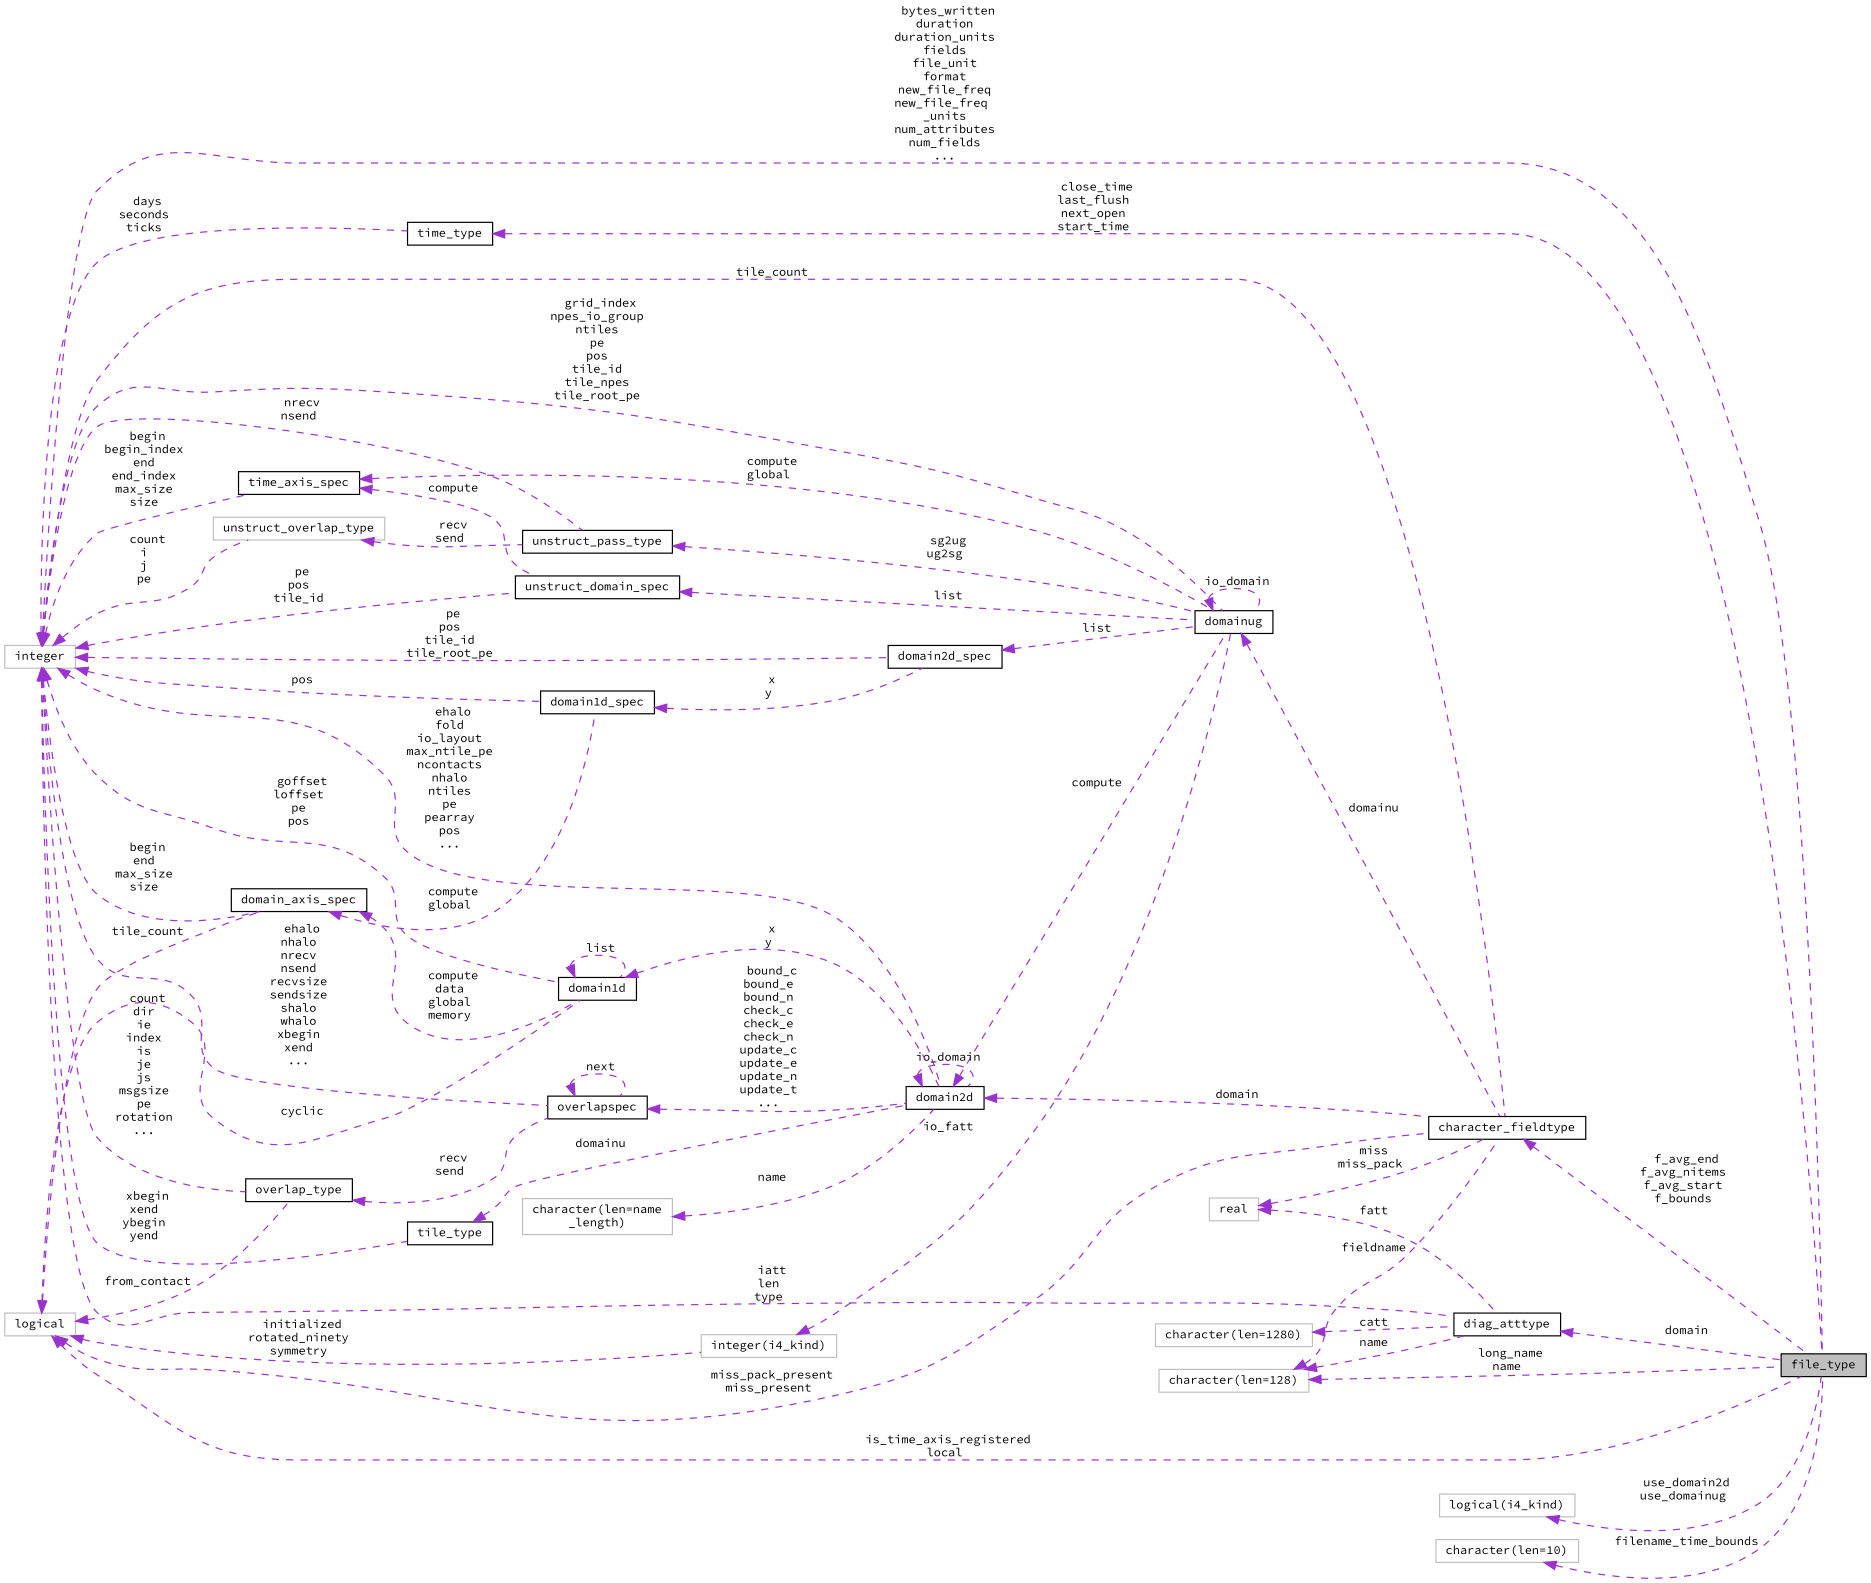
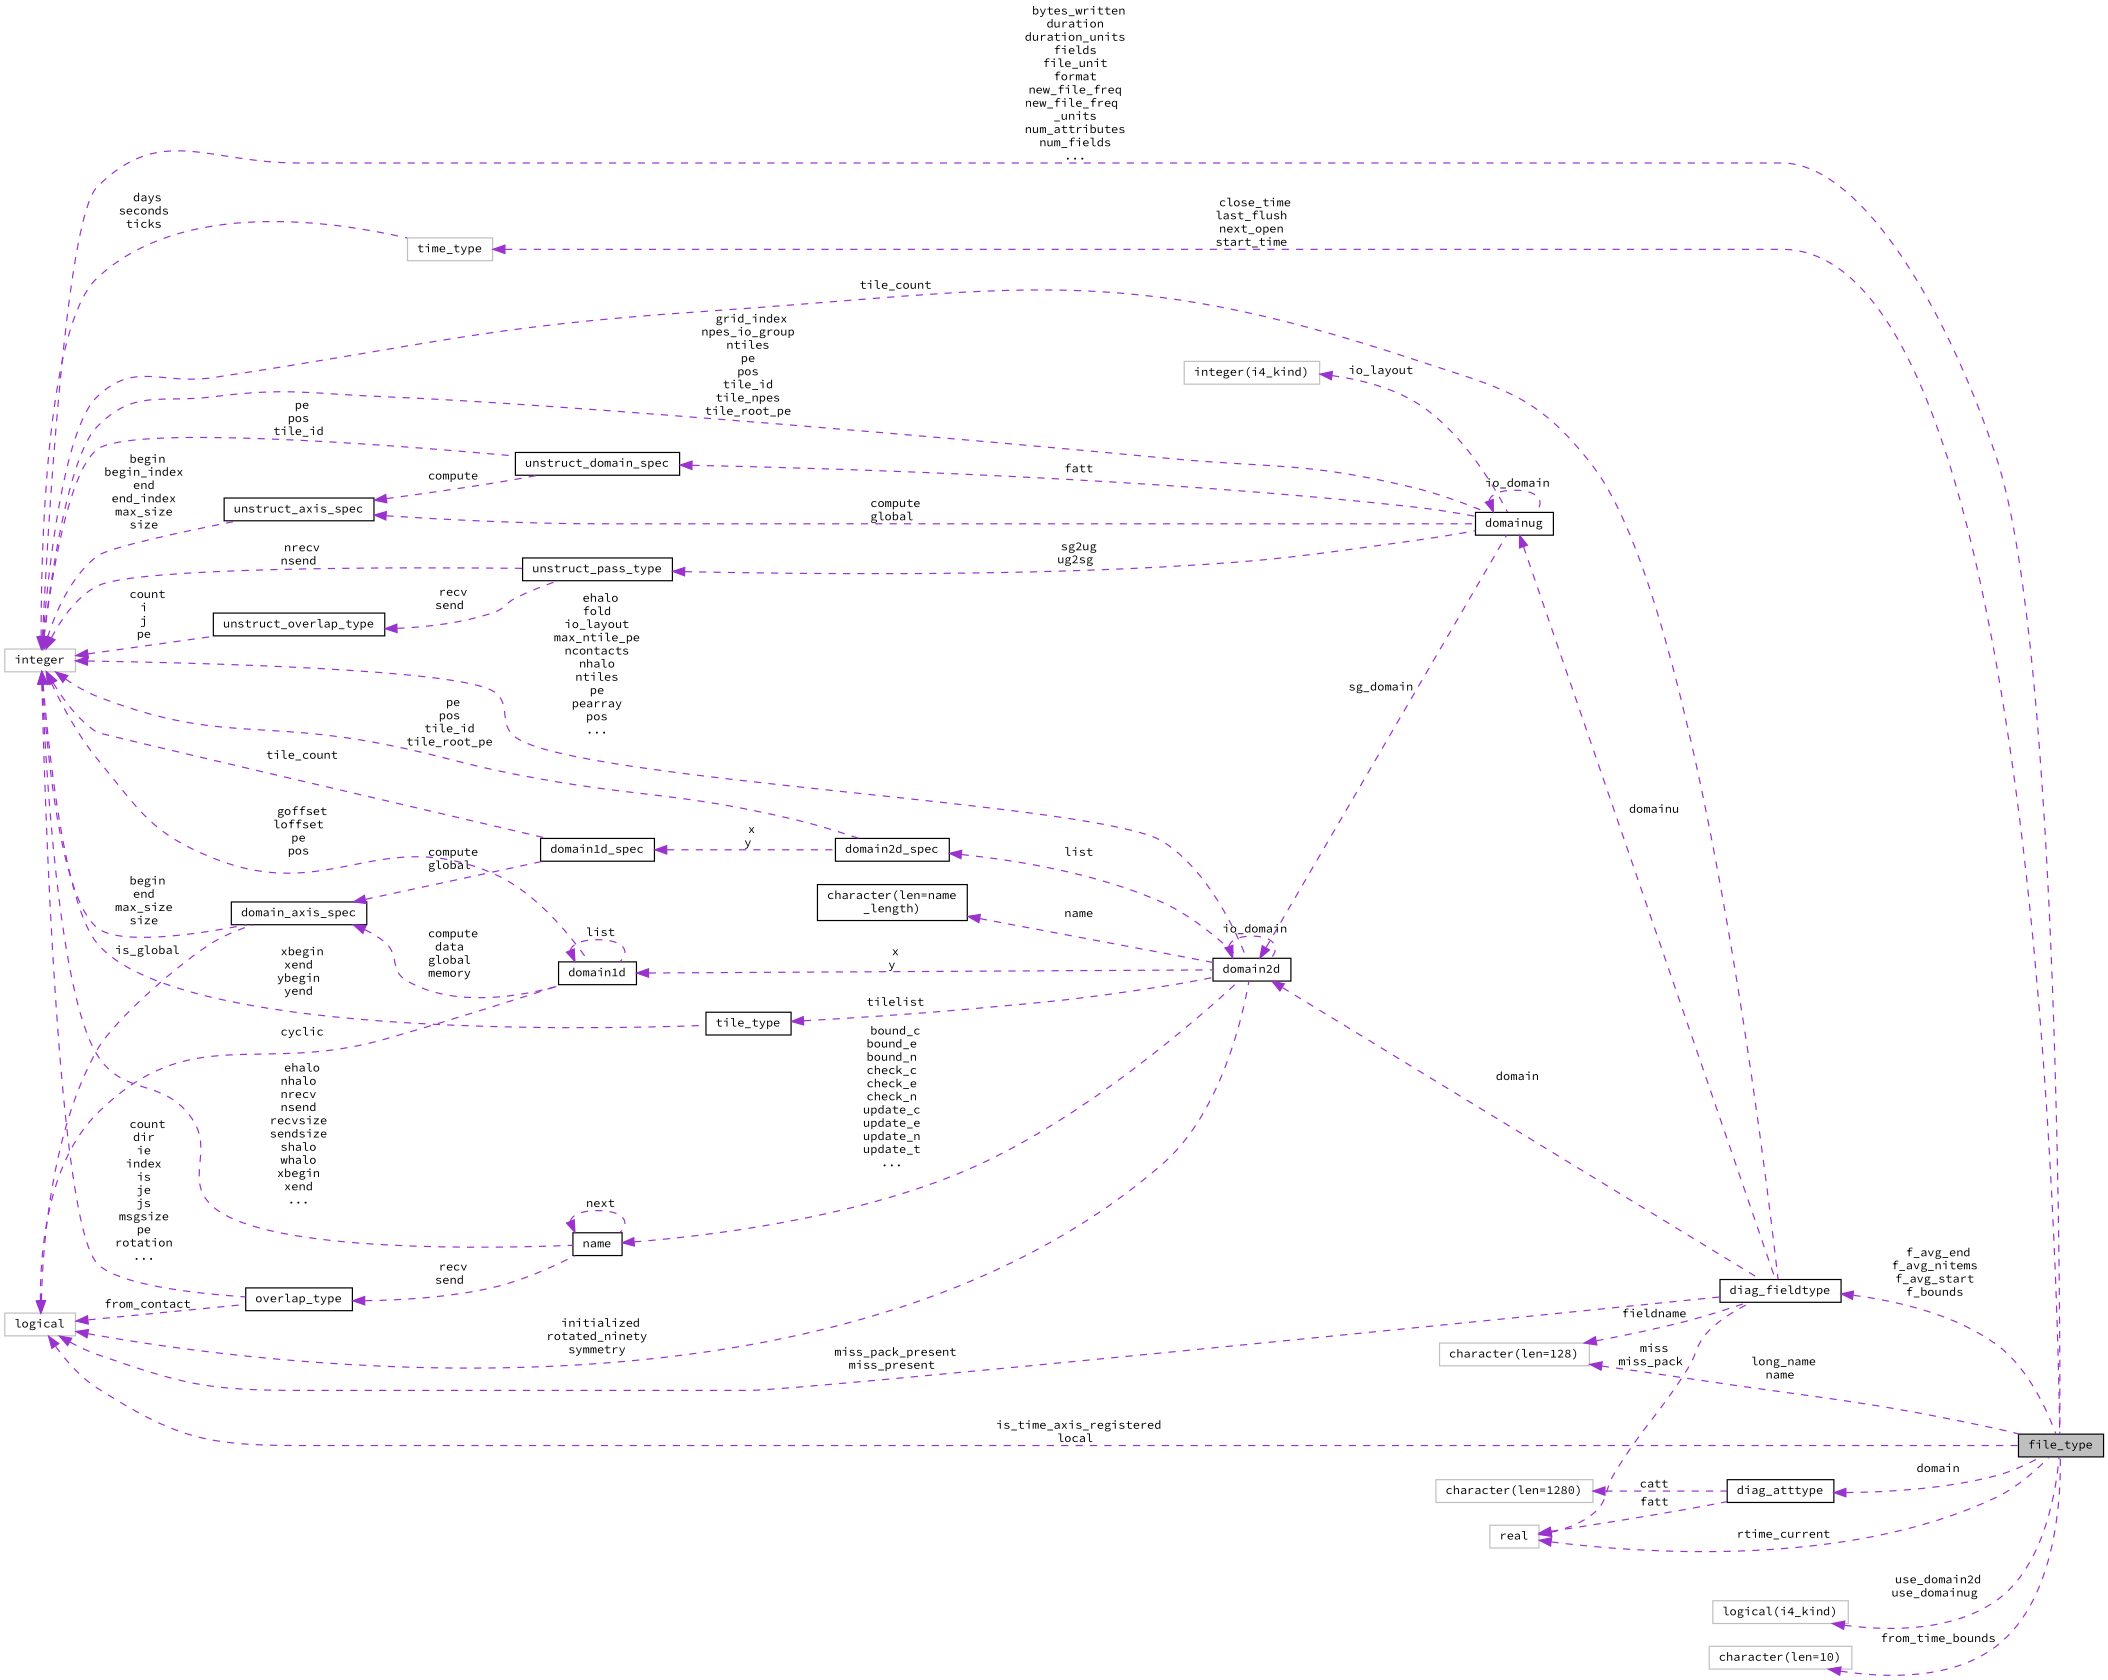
(450, 234) -> (450, 249)
(299, 483) -> (299, 509)
(299, 529) -> (299, 625)
(945, 596) -> (1076, 469)
(1105, 638) -> (1110, 883)
(299, 680) -> (299, 756)
(1094, 783) -> (1378, 687)
(144, 932) -> (144, 951)
(598, 1107) -> (598, 1244)
(945, 1127) -> (1378, 371)
(1507, 1128) -> (1781, 1291)
(598, 1144) -> (892, 1003)
(598, 1217) -> (892, 903)
(455, 1309) -> none
(1391, 1353) -> none
(391, 1364) -> (747, 1344)
(1683, 1542) -> (1935, 1639)
none -> (1810, 1546)
